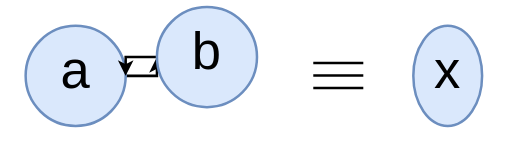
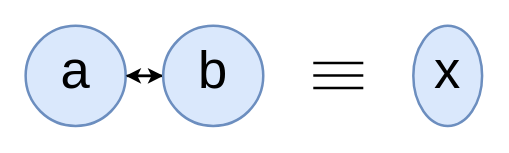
(207, 57) -> (213, 76)
